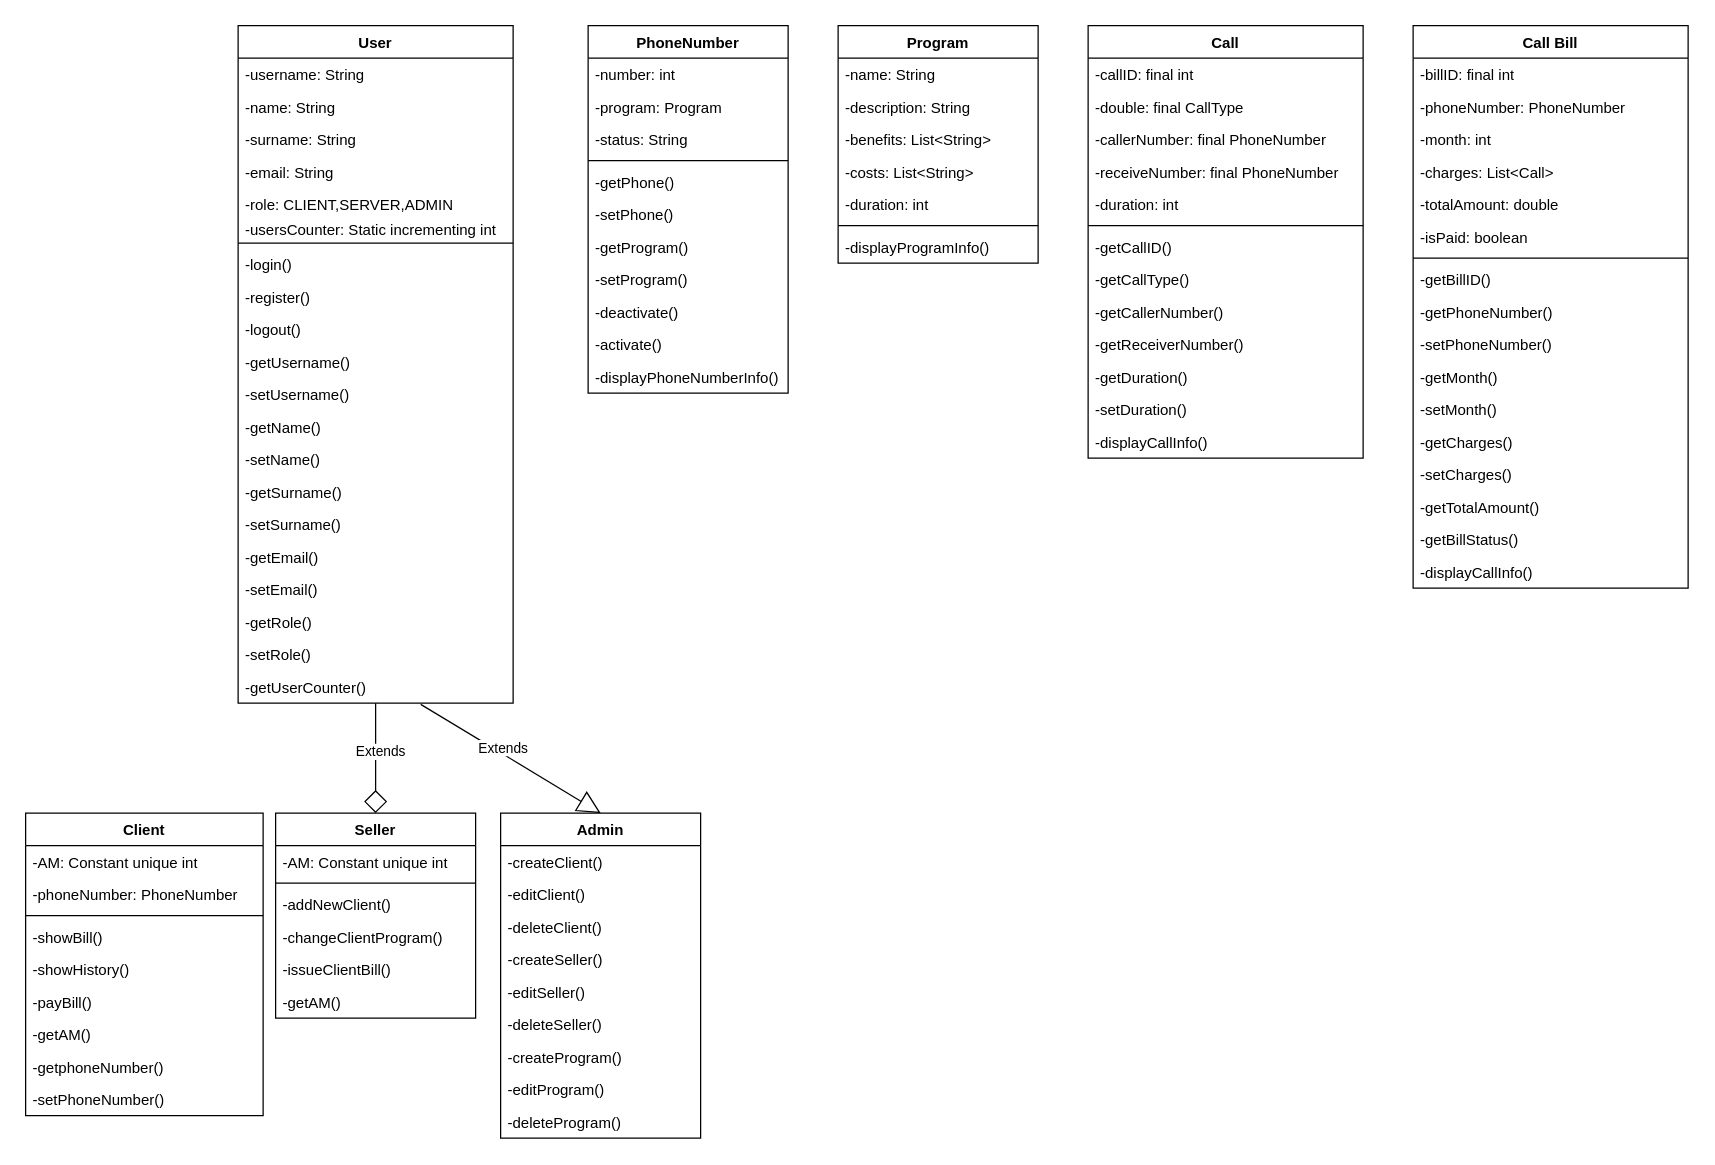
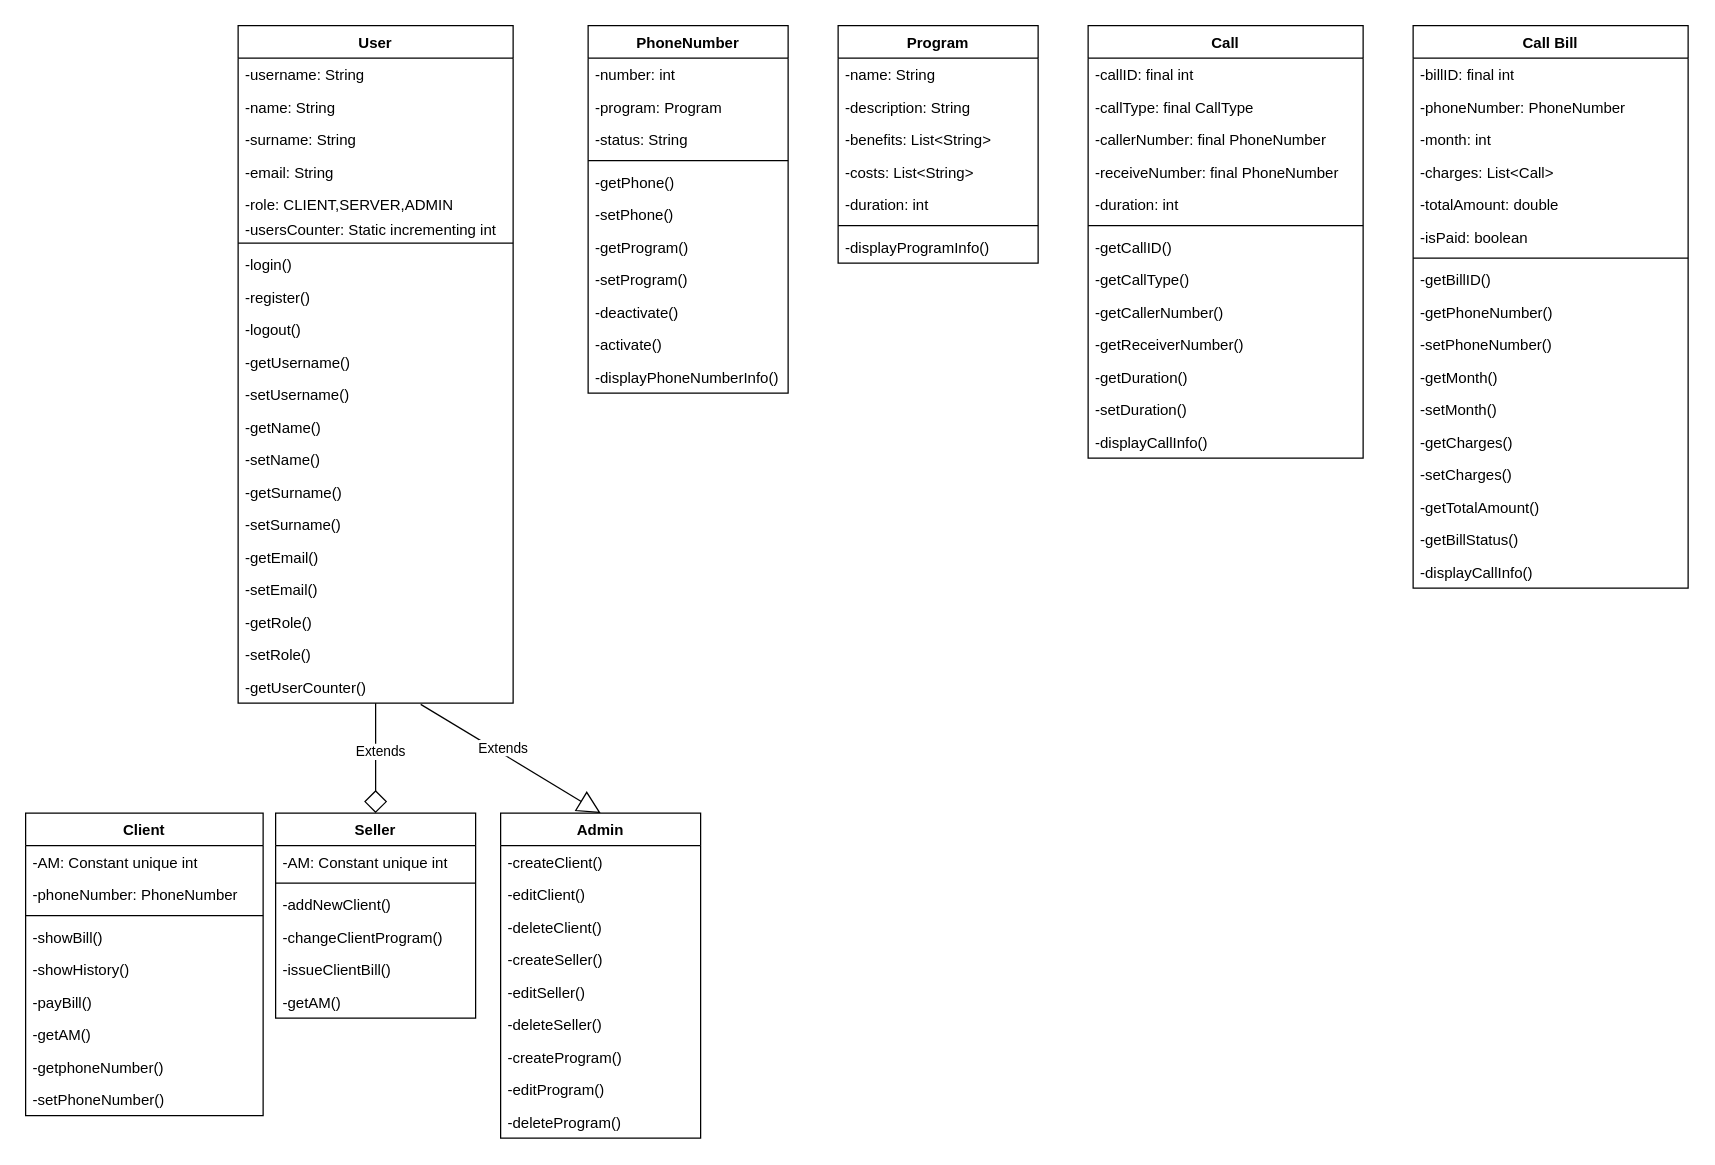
(1177, 108) -> (1183, 108)
